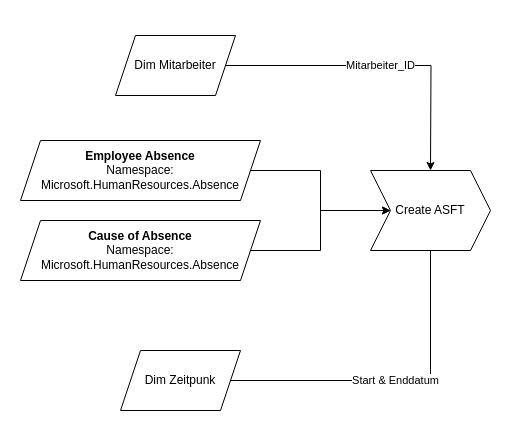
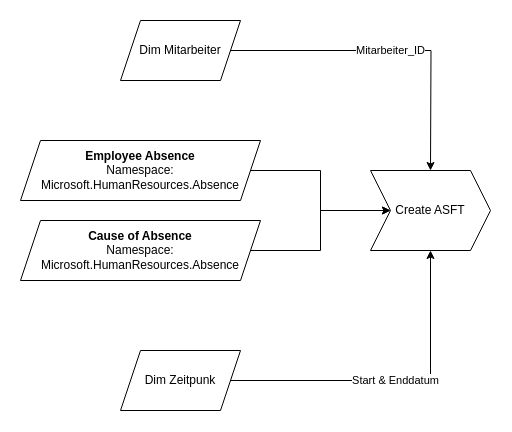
(176, 66) -> (181, 51)
(431, 256) -> (431, 258)
